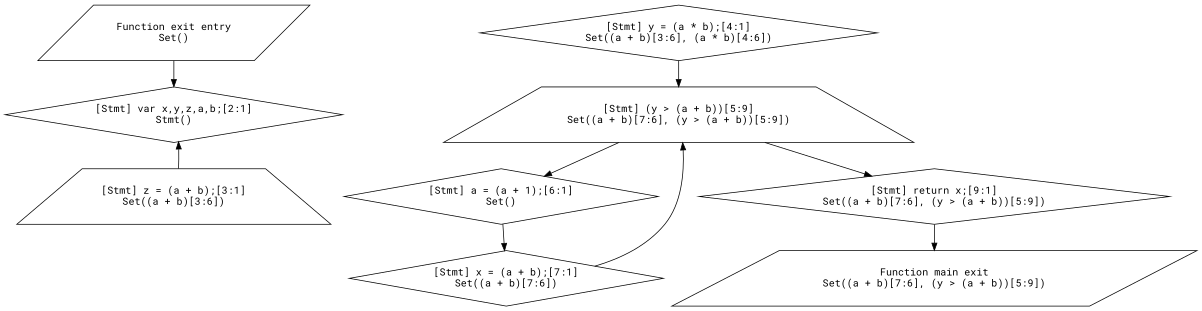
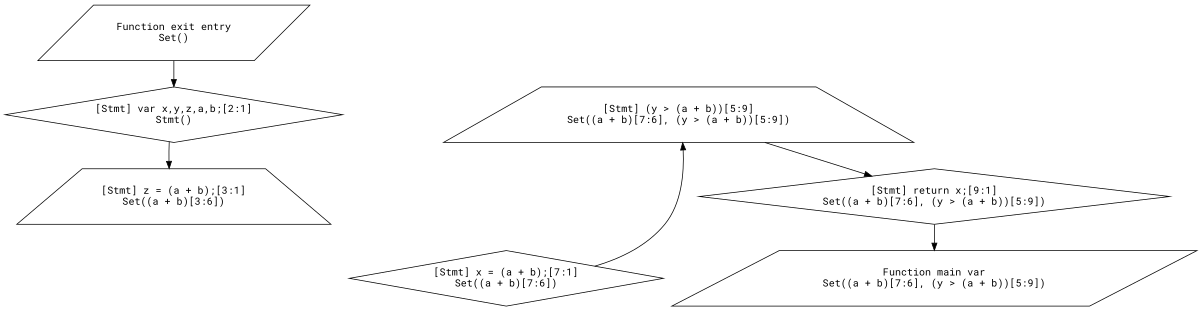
(679, 33) -> none
(179, 159) -> (169, 151)
(501, 197) -> none
(934, 278) -> (934, 278)
